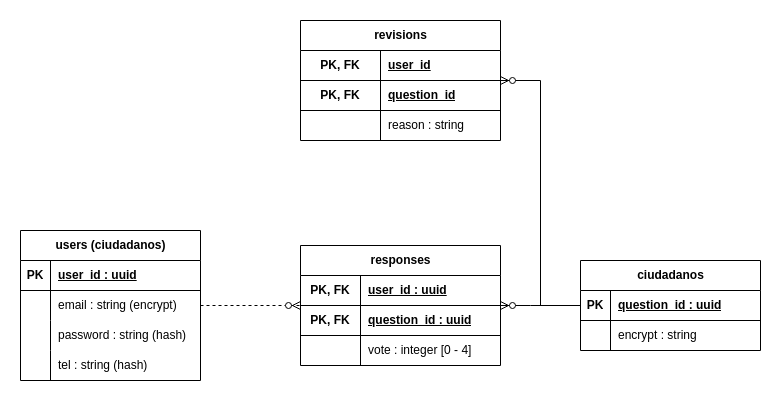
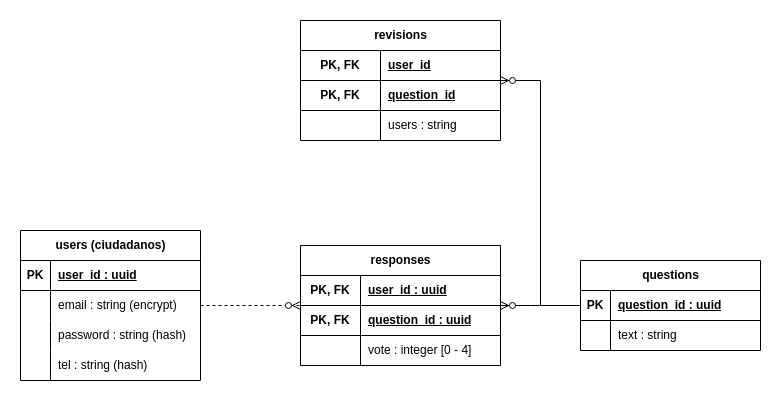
(433, 126) -> (429, 126)
(671, 276) -> (671, 276)
(666, 336) -> (656, 336)
